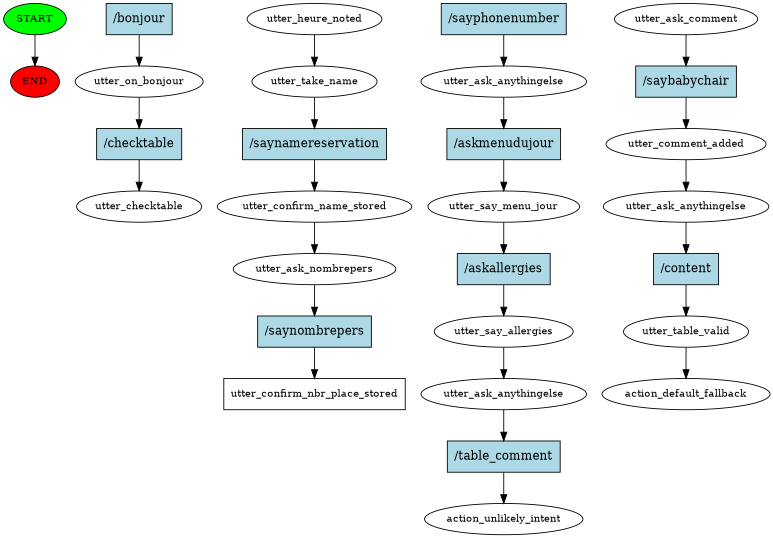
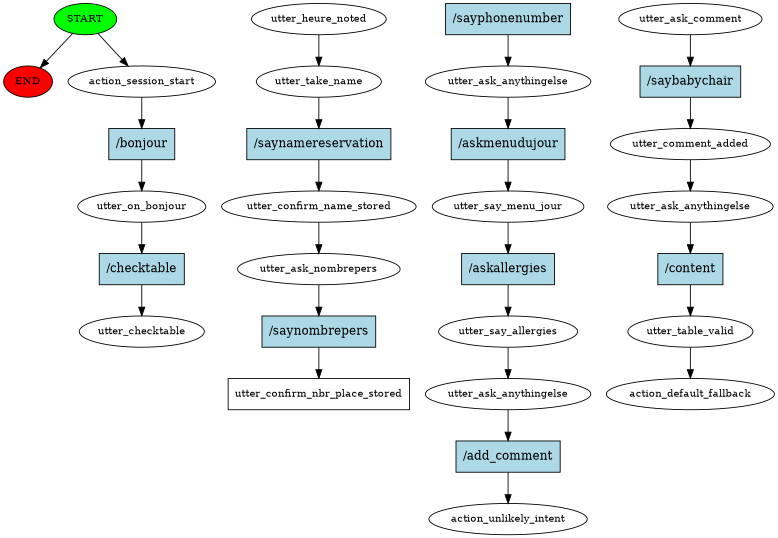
none -> (142, 82)
(504, 457) -> (508, 457)
